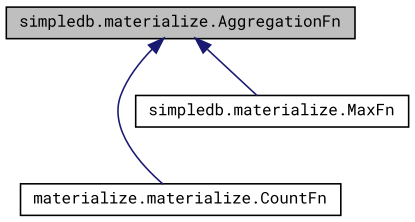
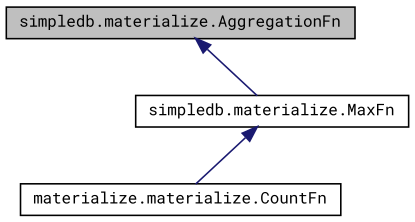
(119, 119) -> (221, 161)
